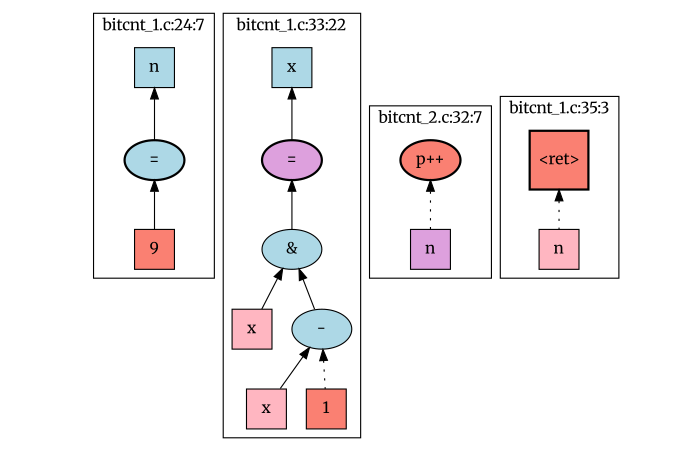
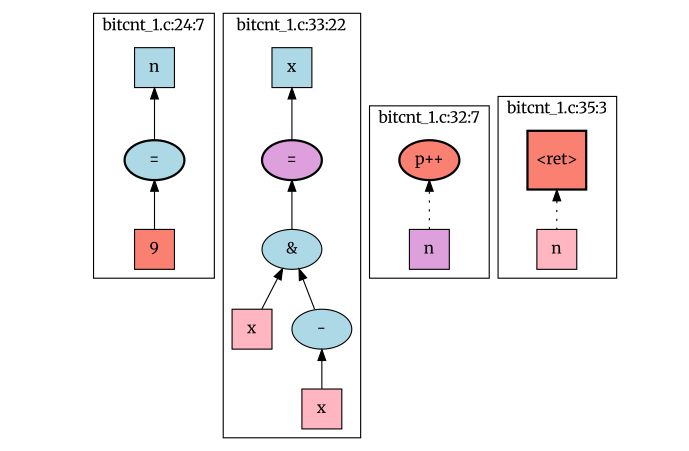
(430, 119) -> (429, 119)
(326, 409) -> none
